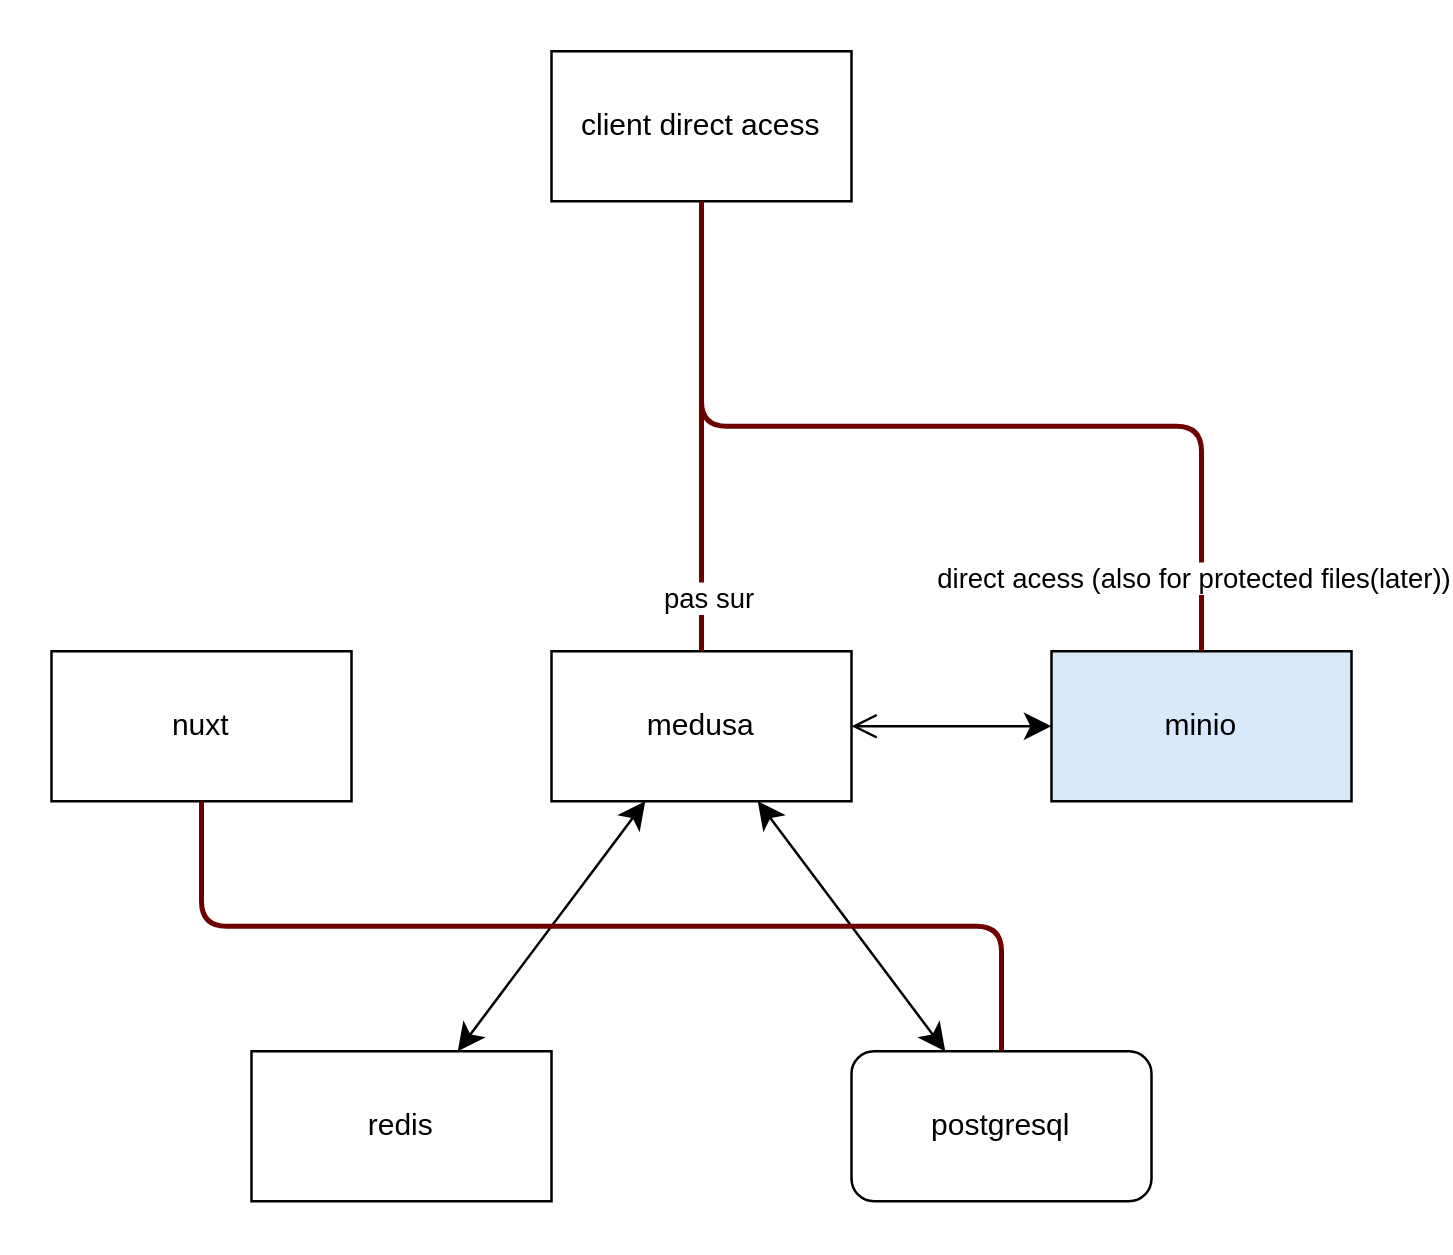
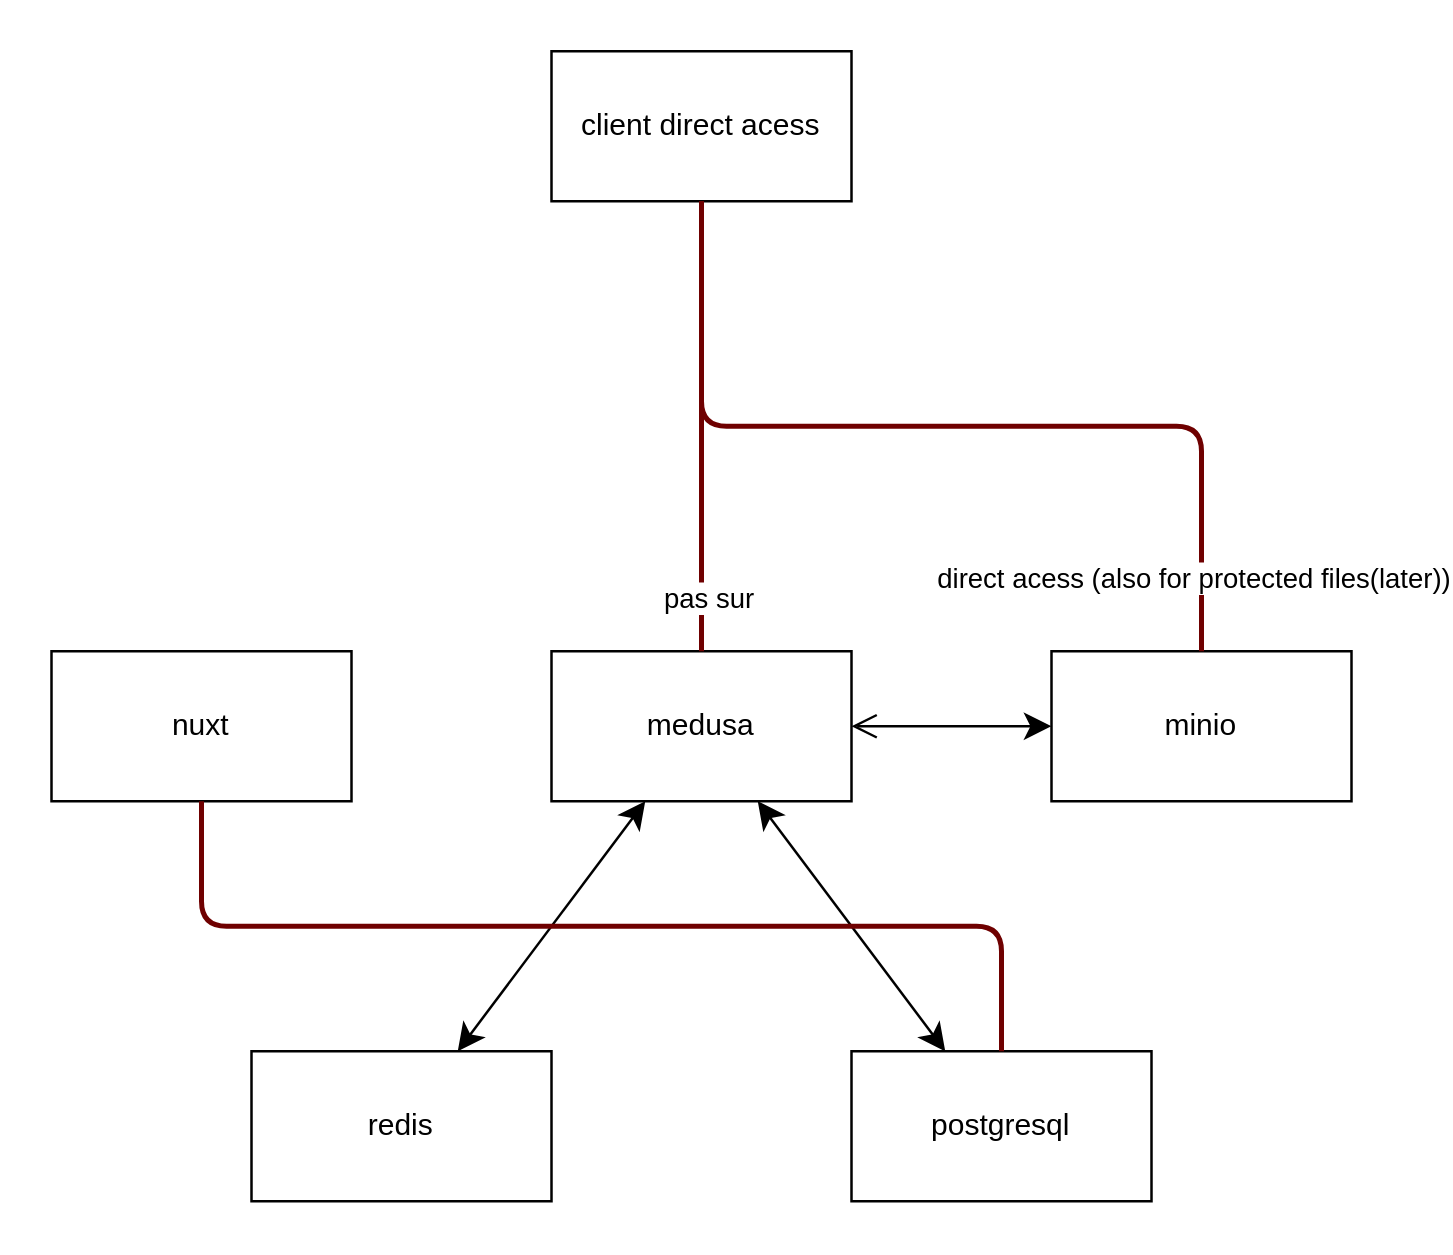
(1201, 726) -> (1201, 726)
(1001, 1126) -> (1001, 1126)
